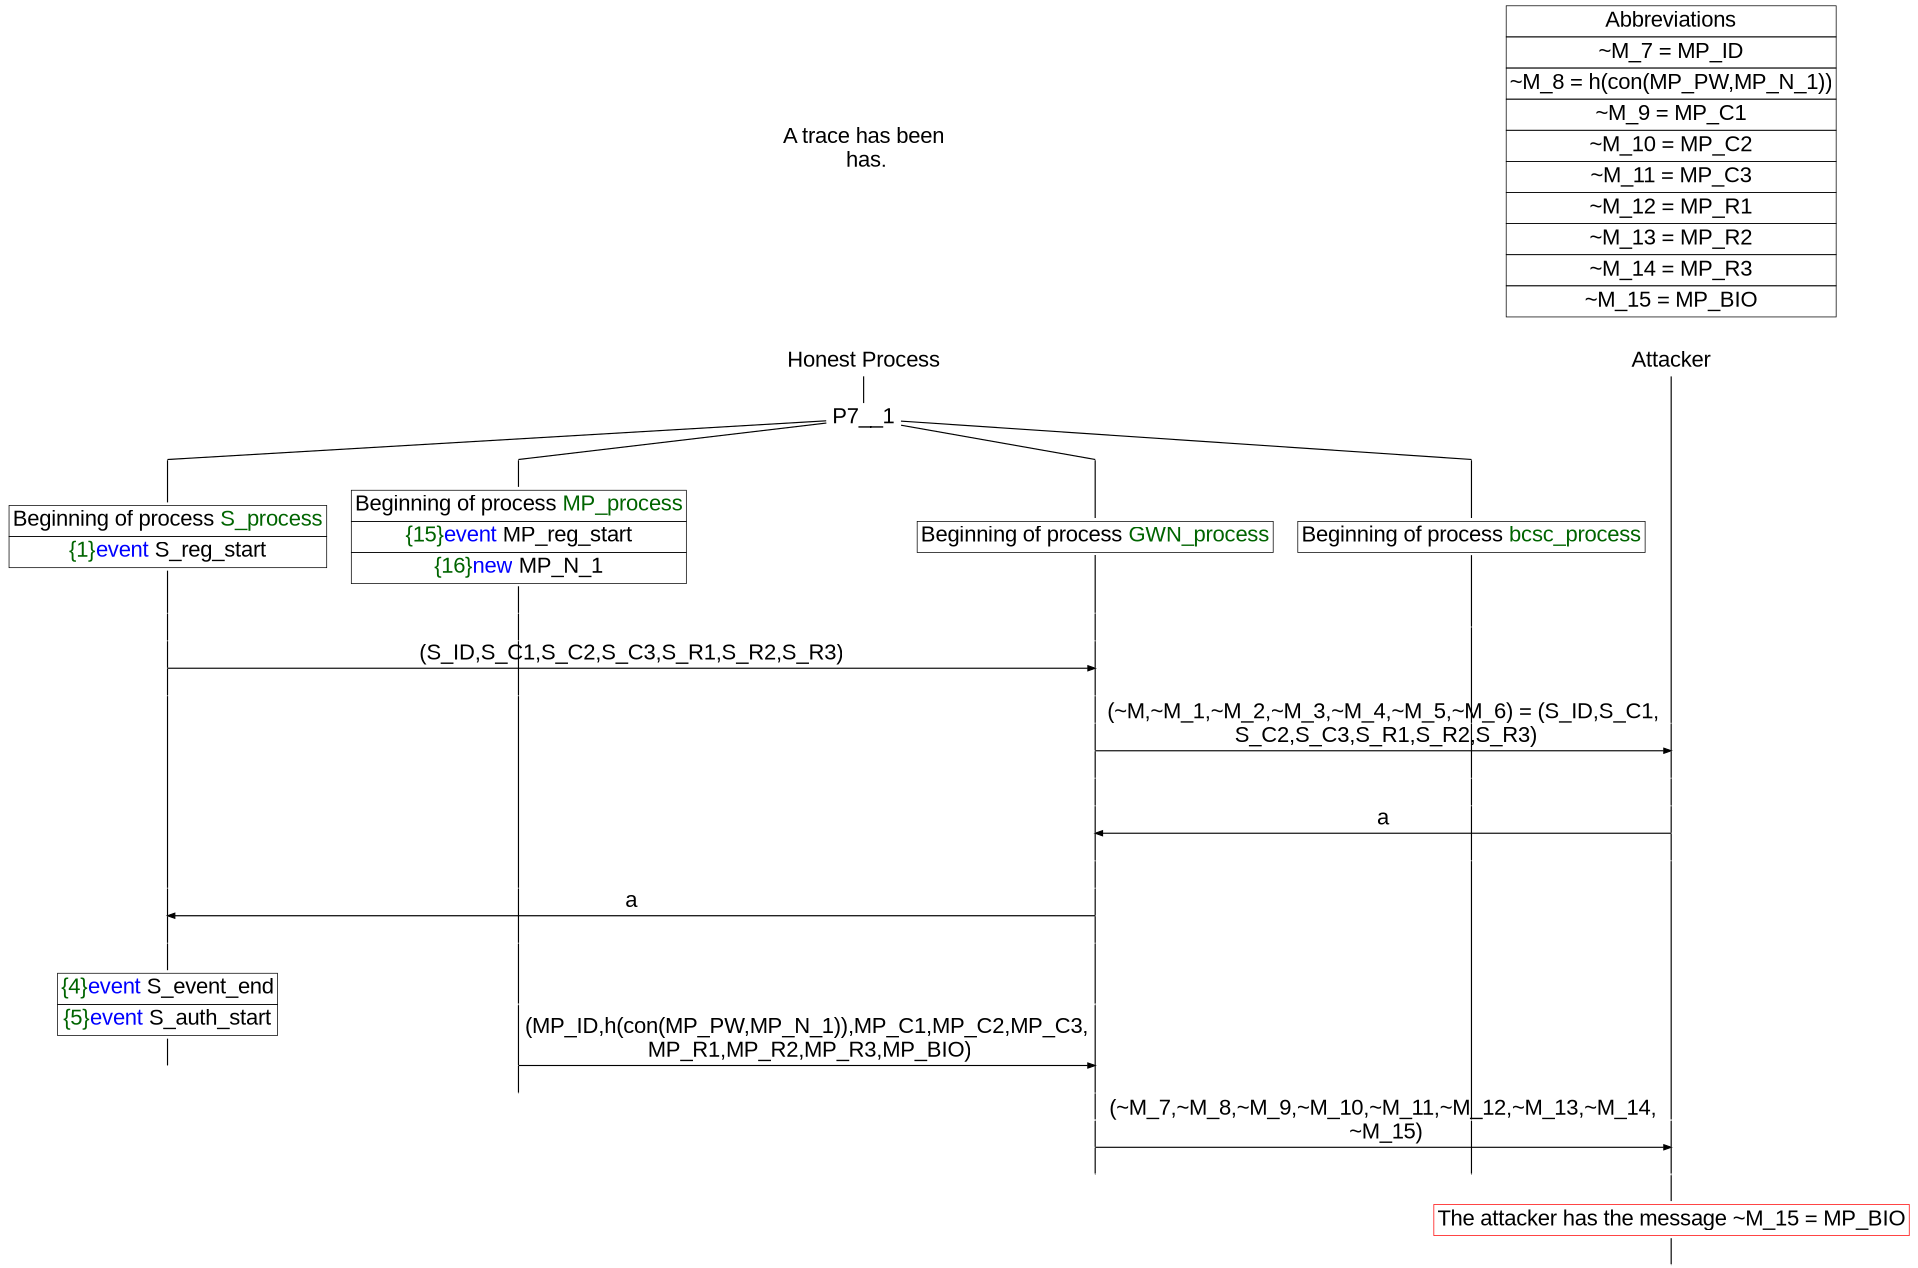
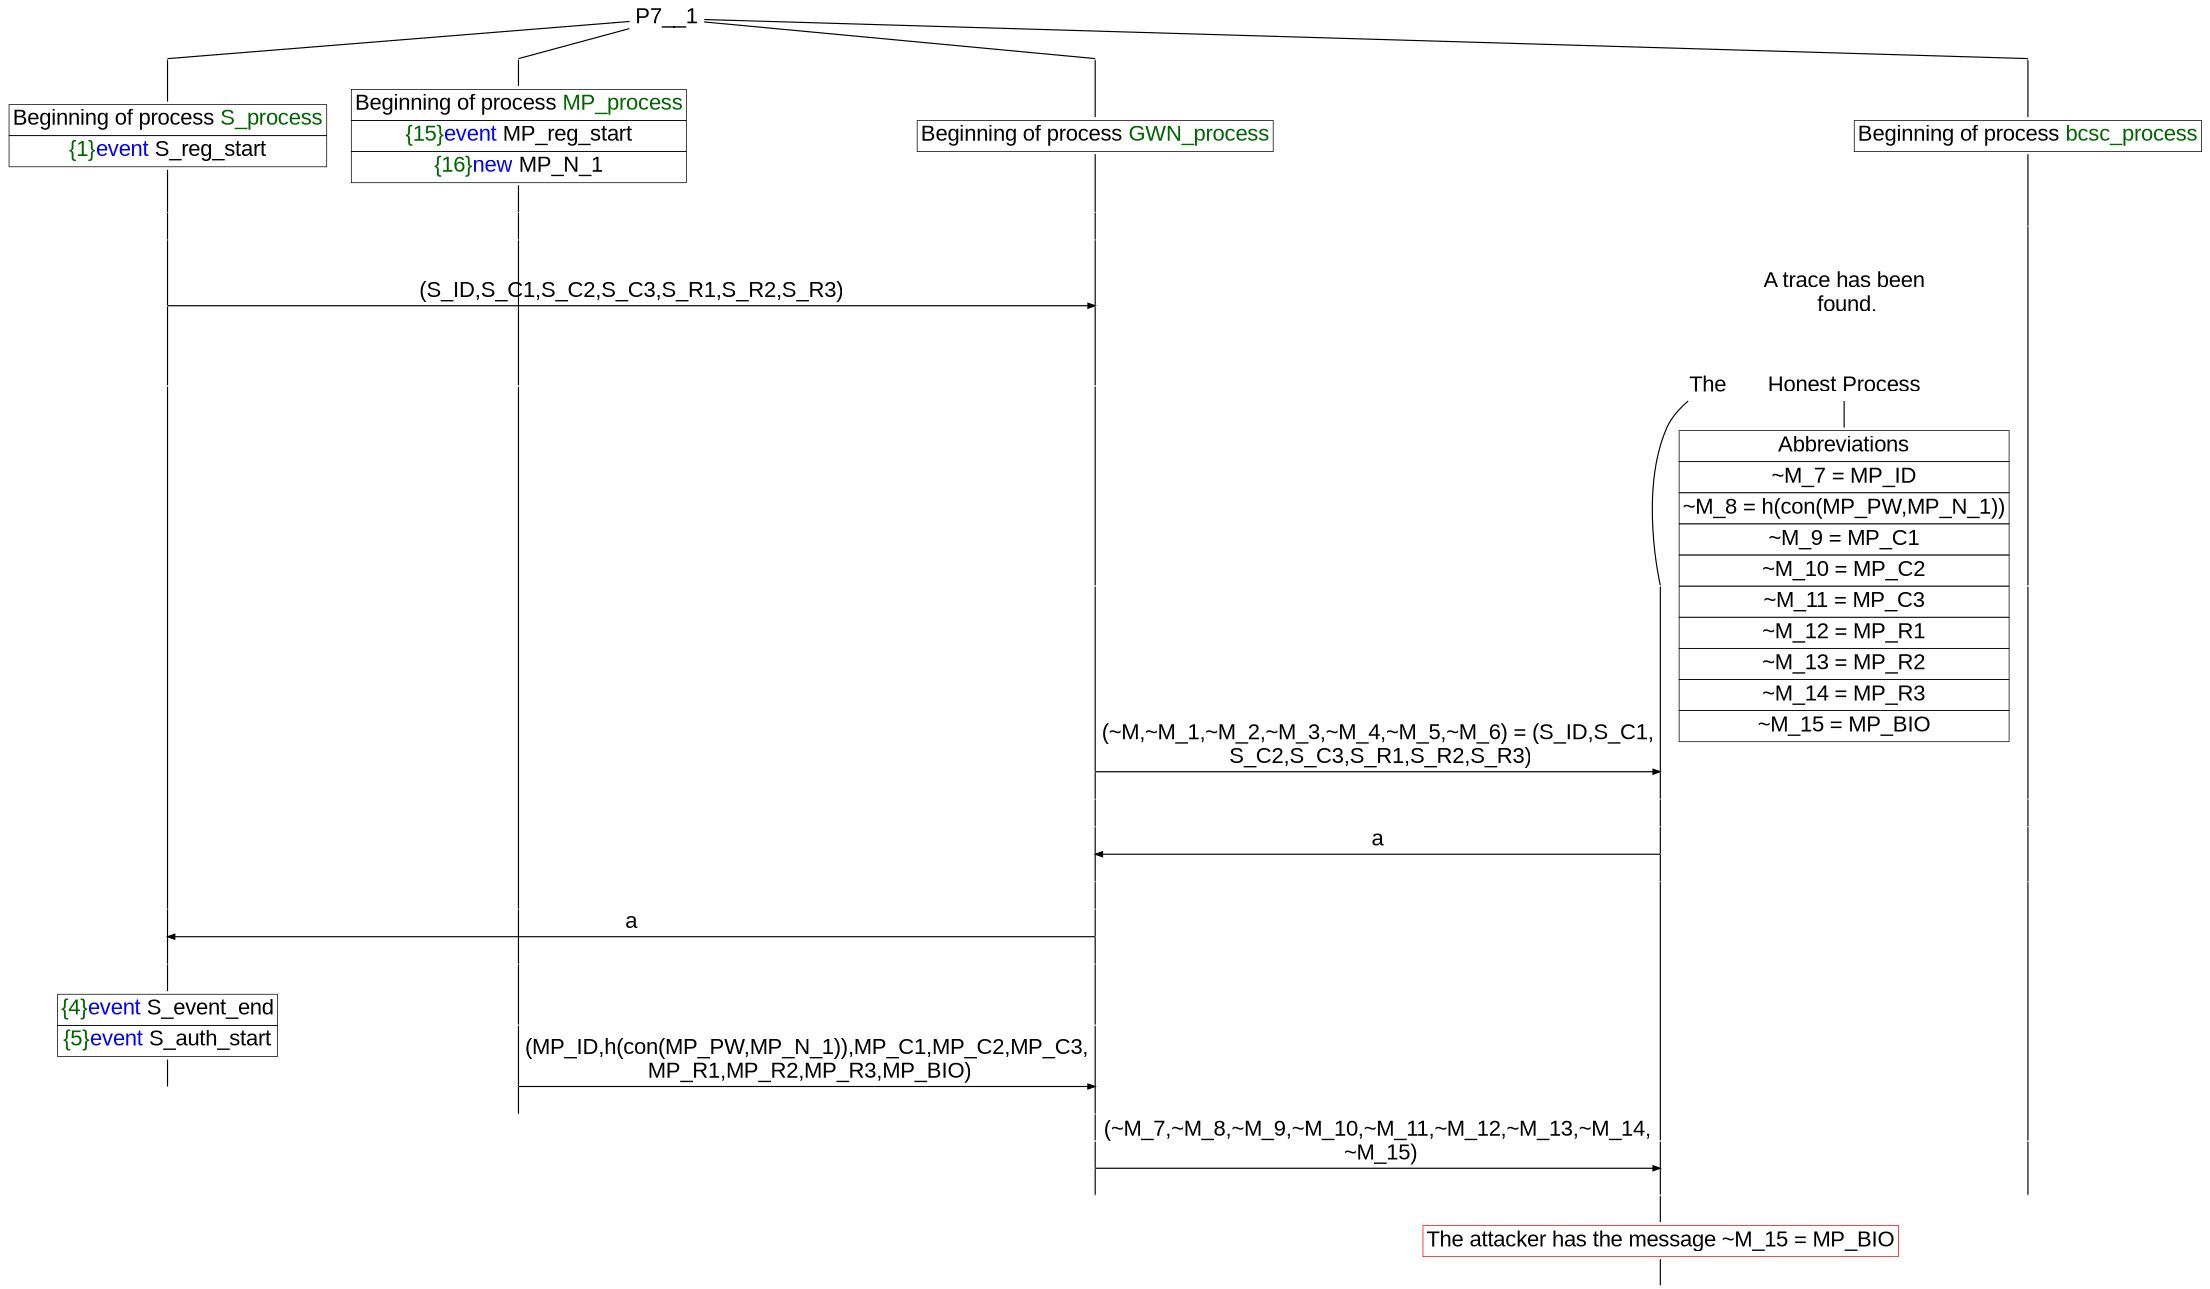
(864, 160) -> (1844, 305)
(1671, 361) -> (1708, 386)
(864, 390) -> (1844, 414)
